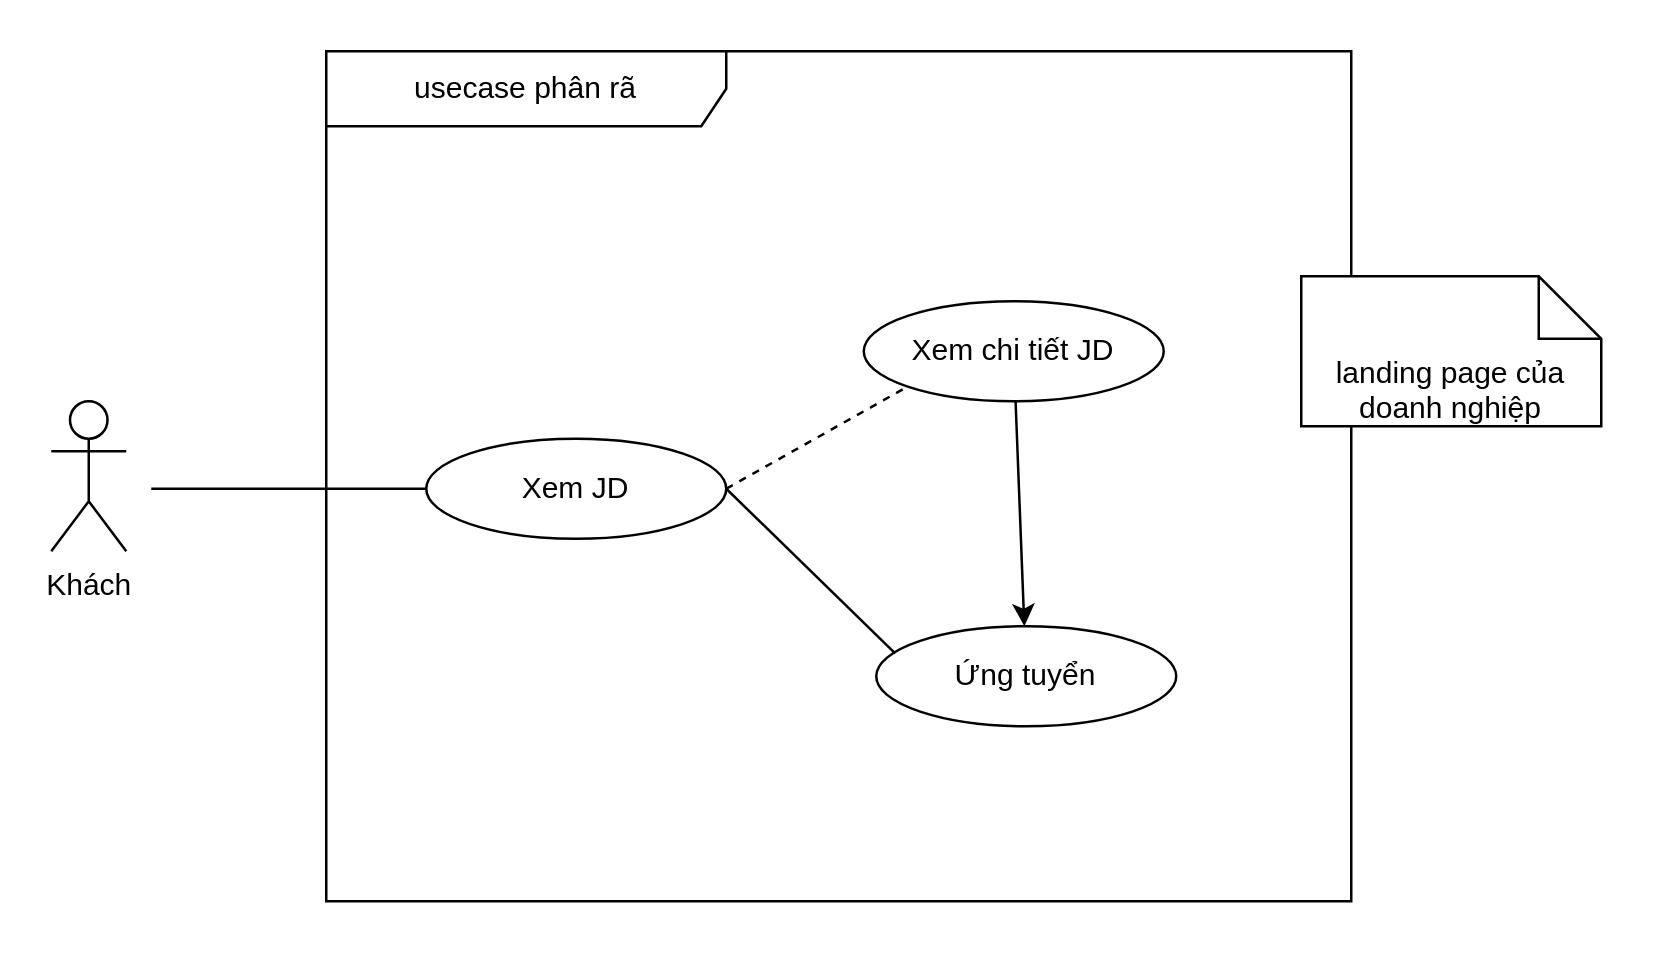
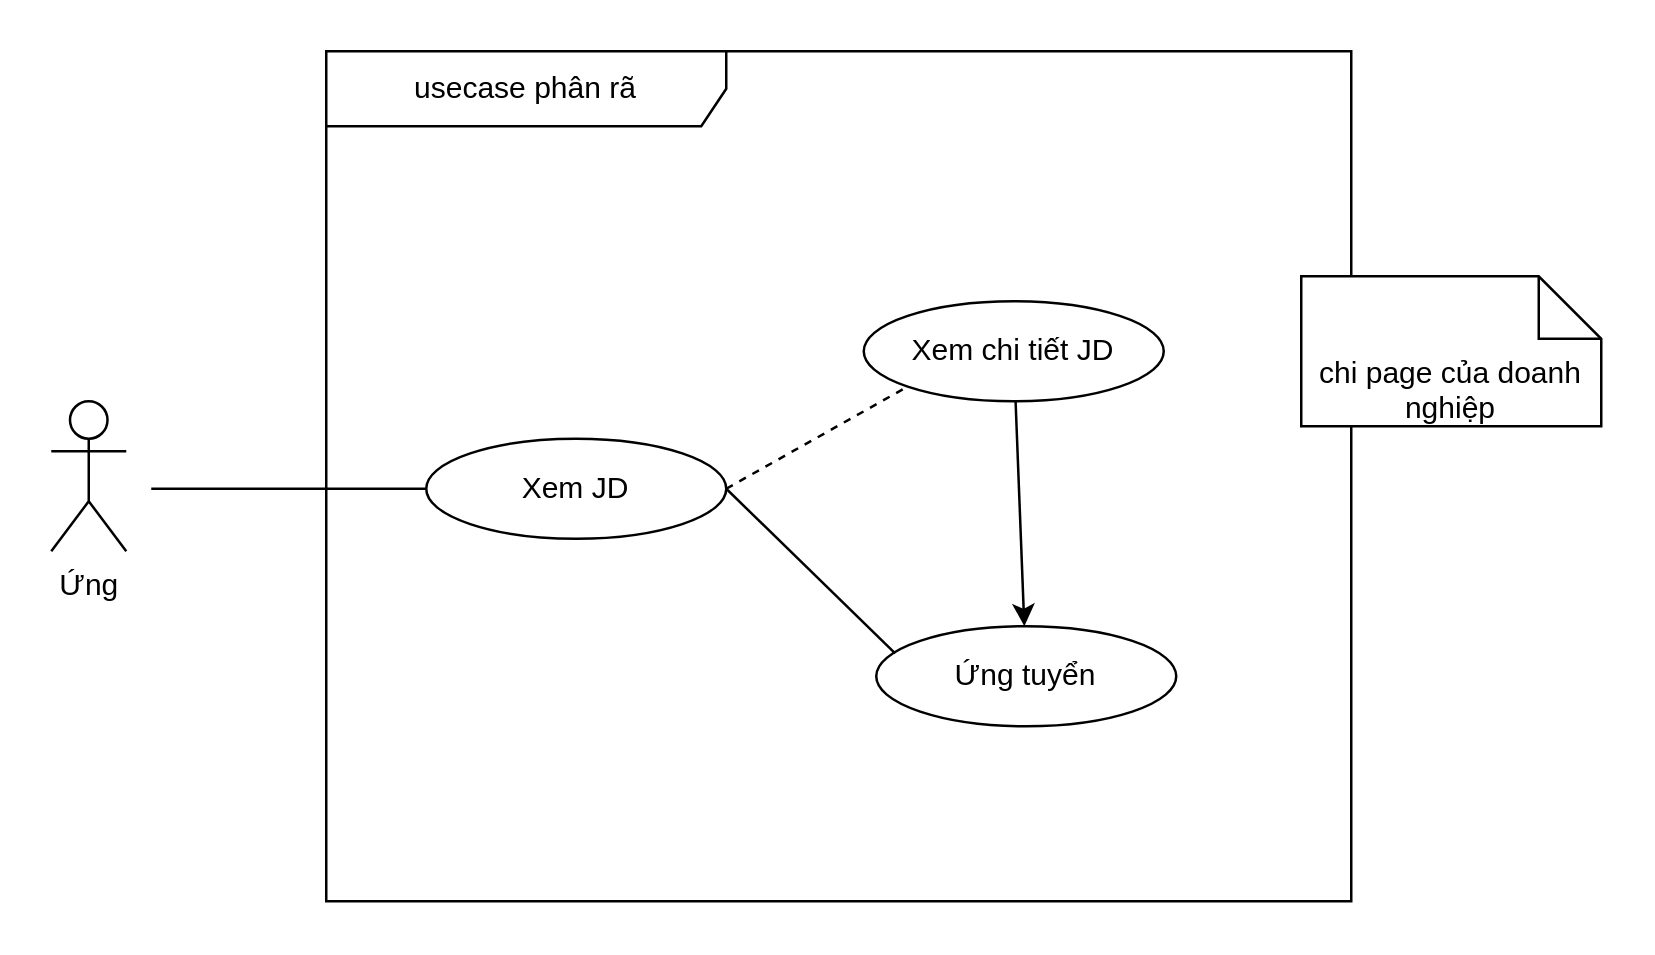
(1451, 392) -> (1451, 392)
(90, 587) -> (90, 587)
